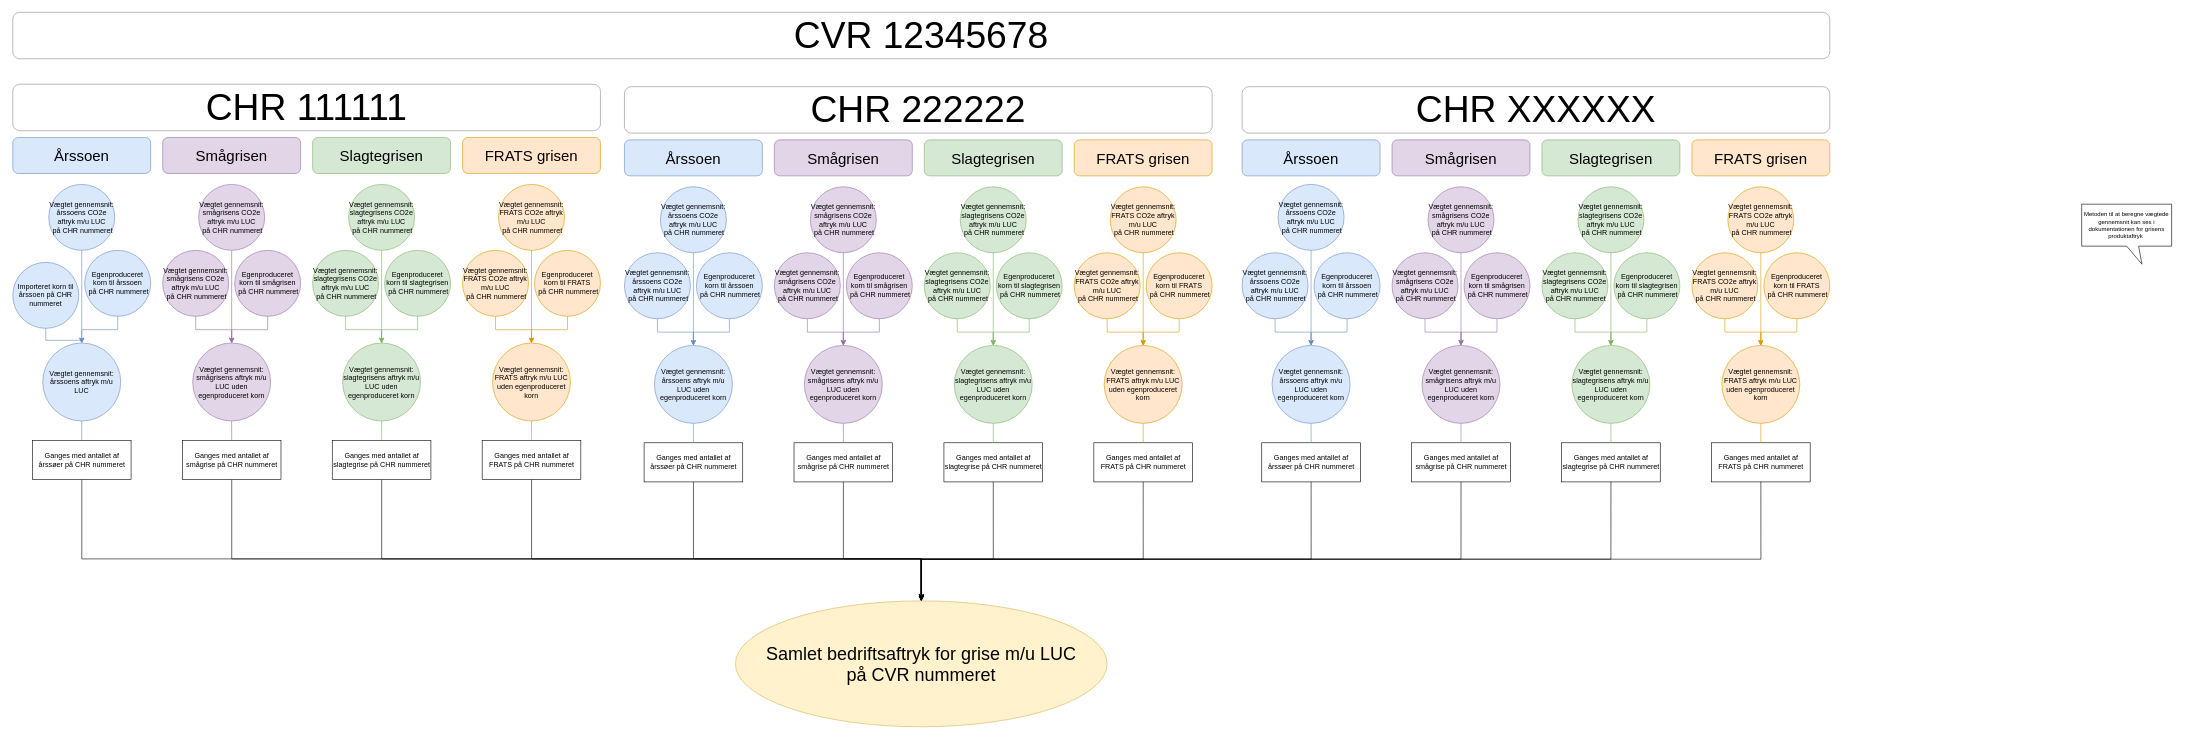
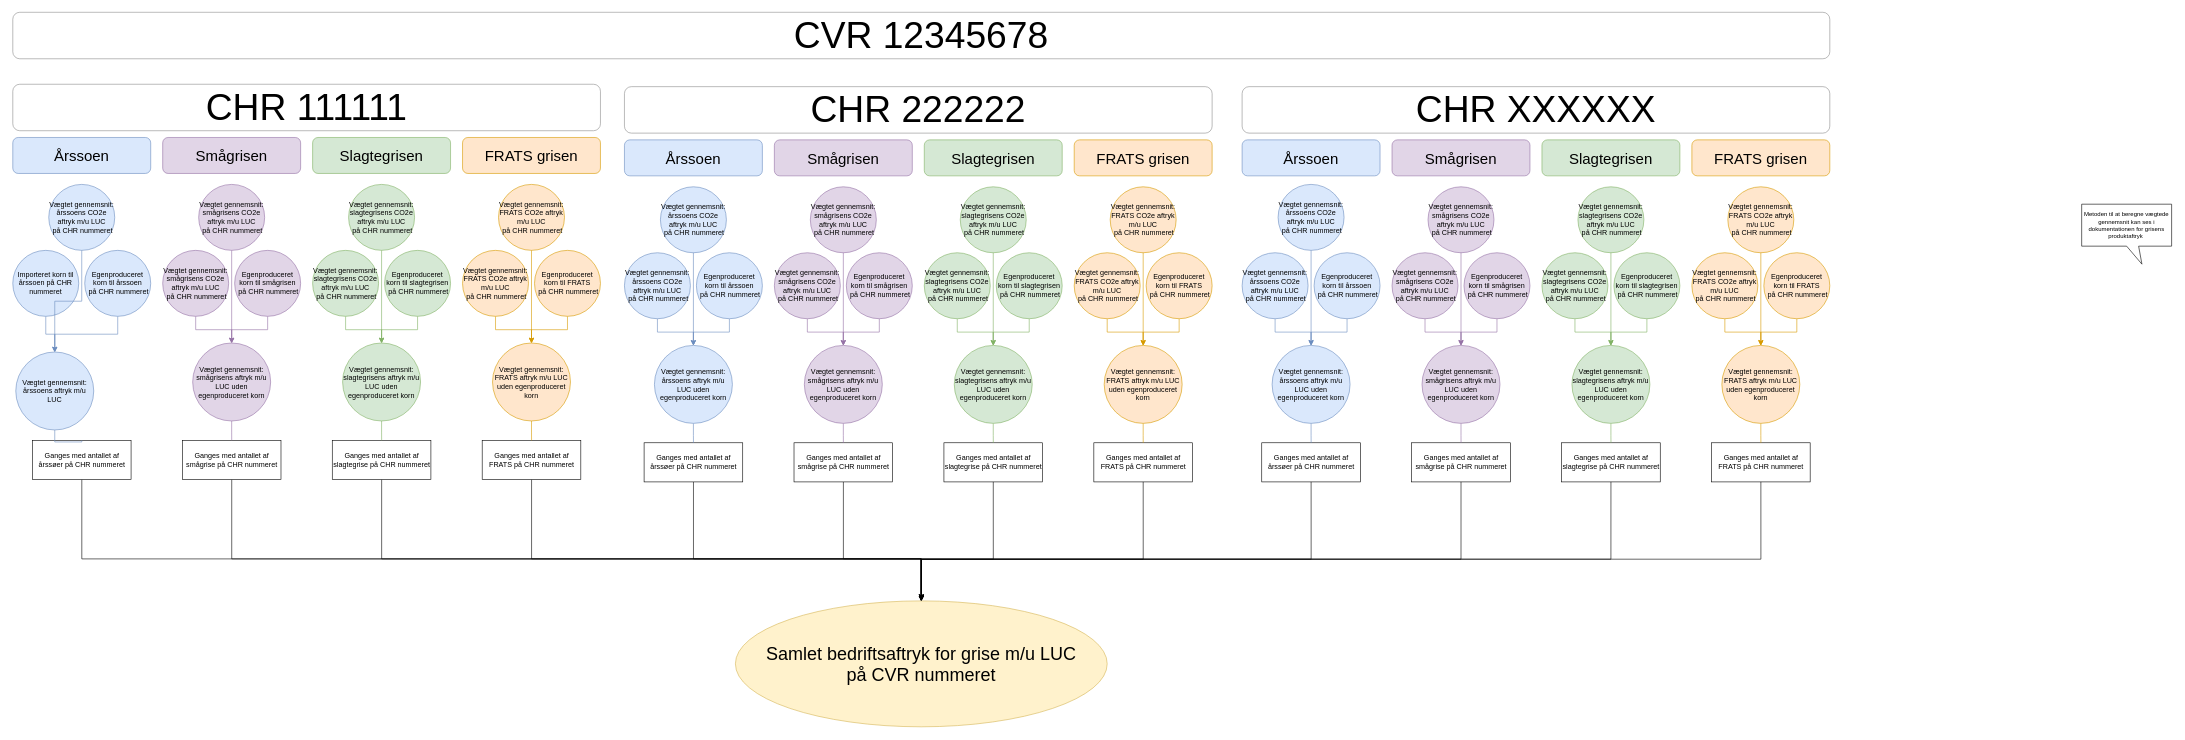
(45, 296) -> (45, 284)
(81, 382) -> (54, 391)
